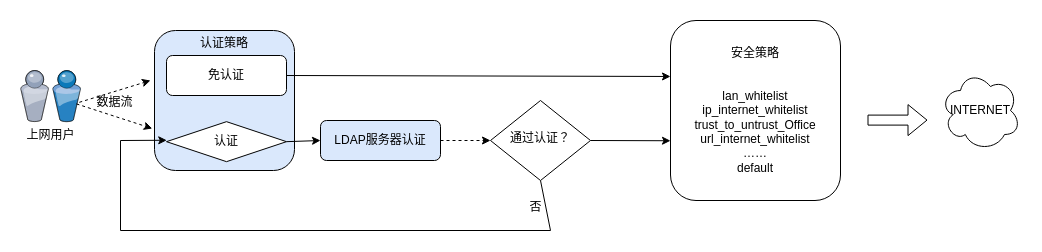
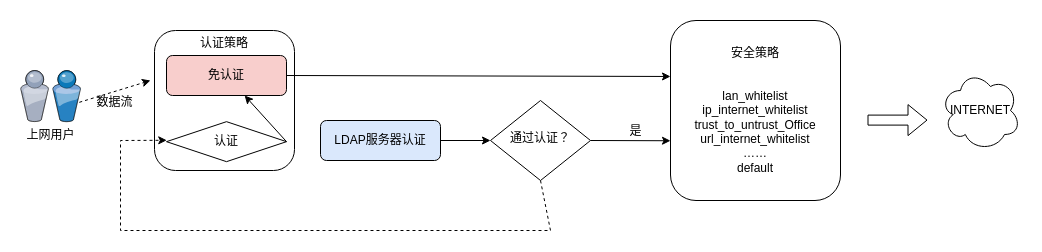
(227, 76) -> (227, 76)
(225, 101) -> (225, 101)
(112, 115) -> none
none -> (636, 132)
(300, 141) -> (268, 121)
(463, 141) -> (463, 141)
(536, 208) -> none
(296, 231) -> (296, 231)
